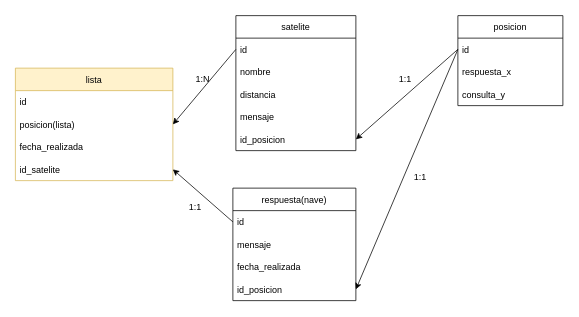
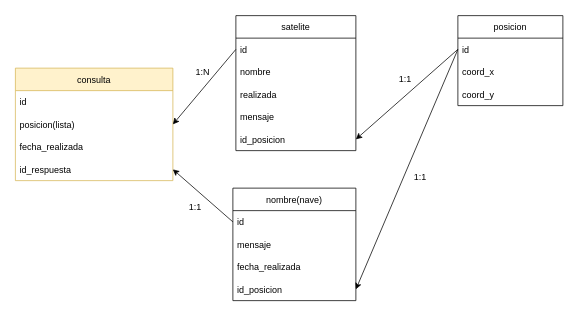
(490, 72) -> (480, 72)
(203, 79) -> (203, 72)
(94, 80) -> (94, 80)
(260, 95) -> (260, 95)
(486, 95) -> (480, 95)
(44, 170) -> (49, 170)
(294, 200) -> (294, 200)
